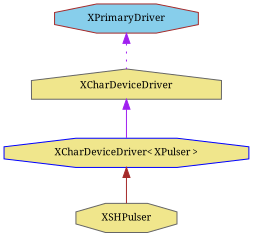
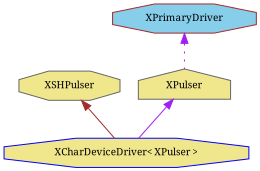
(126, 86) -> (184, 86)
(126, 191) -> (101, 123)
